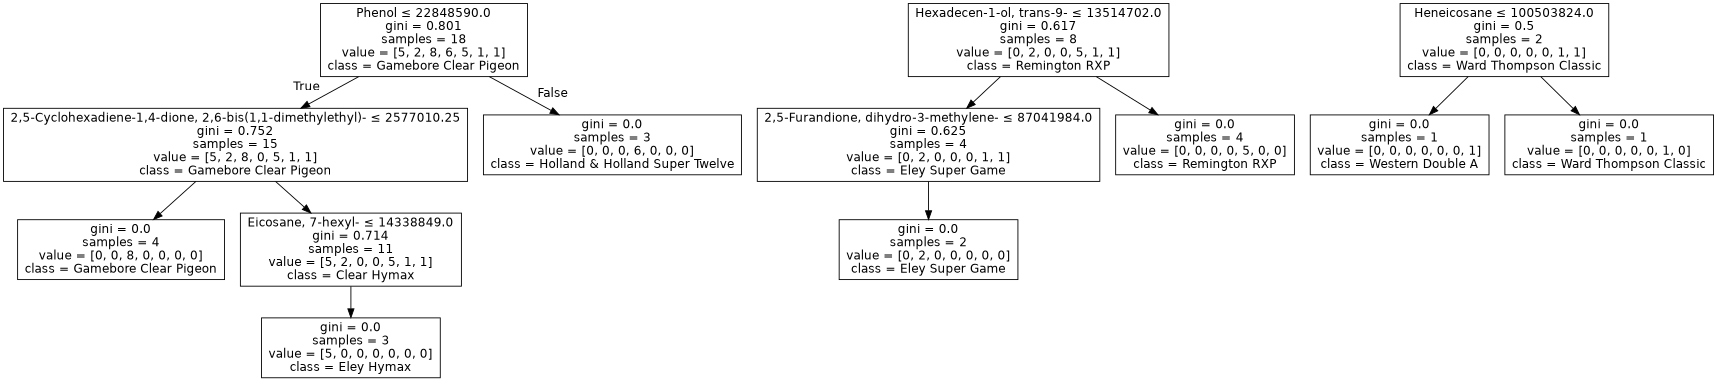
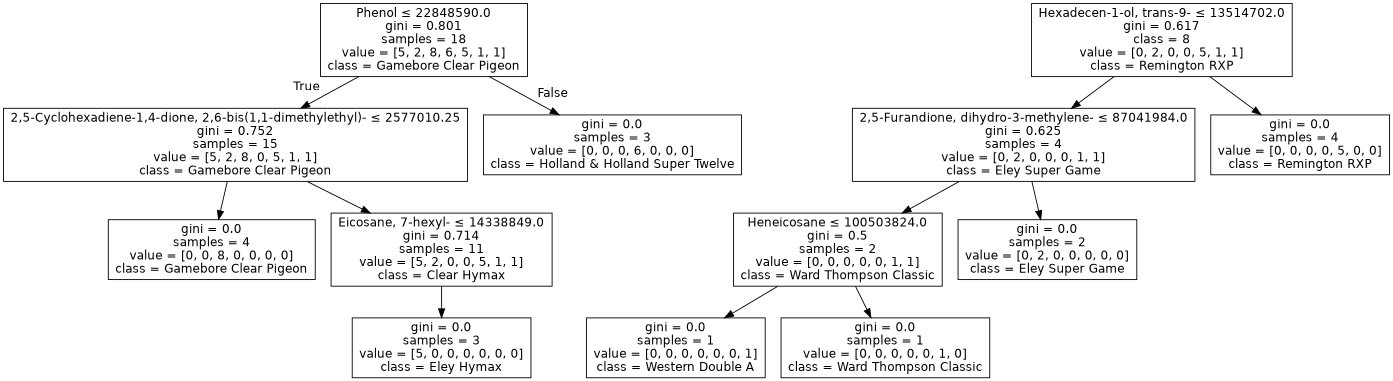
(1039, 40) -> (1162, 40)
none -> (935, 195)
